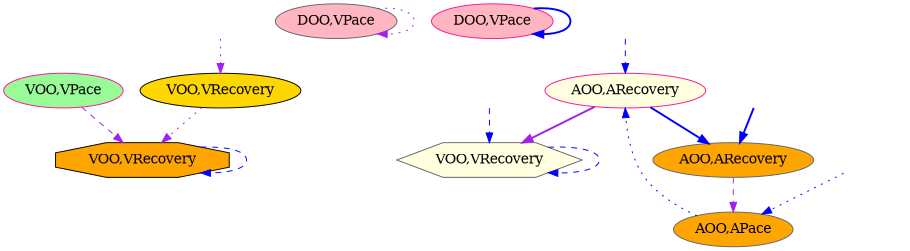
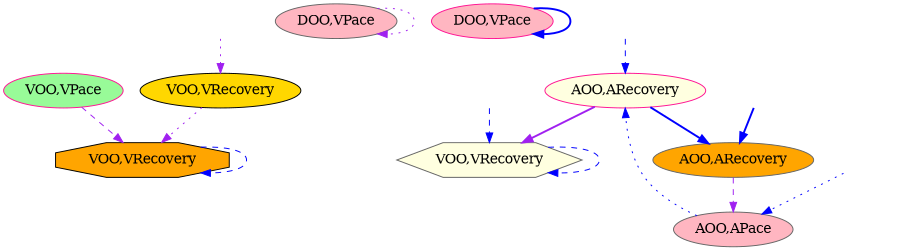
(733, 229) -> (733, 229)
